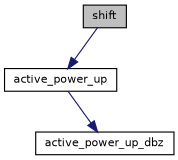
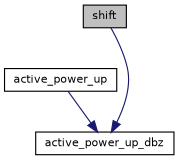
(86, 44) -> (128, 74)
